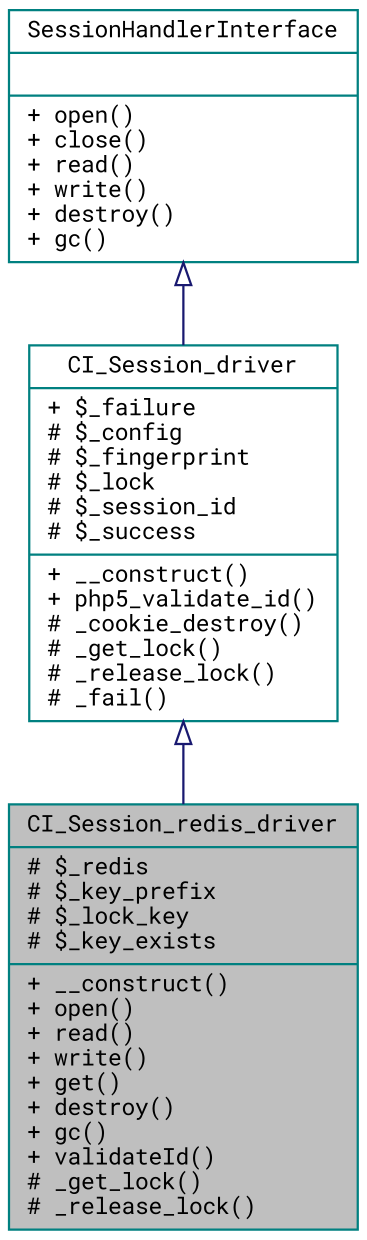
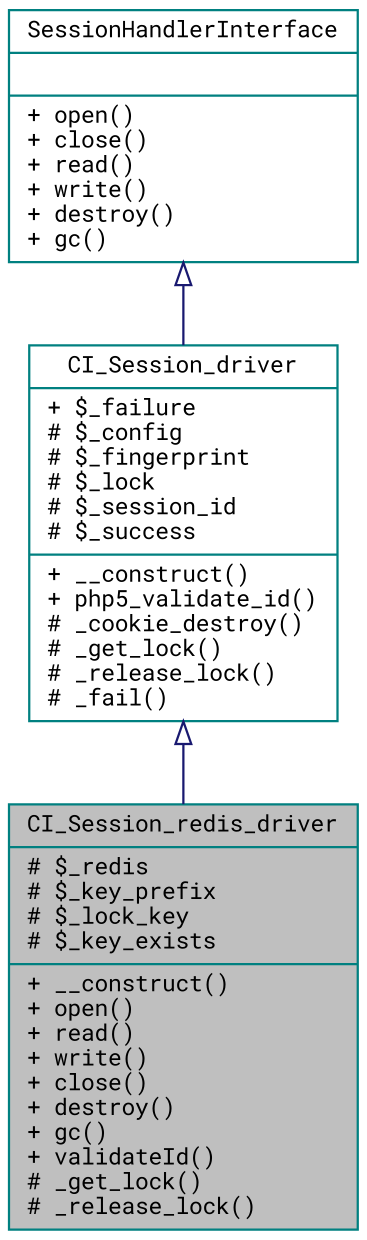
(75, 1083) -> (89, 1083)
